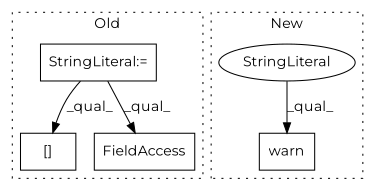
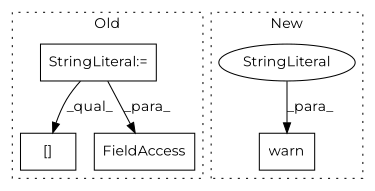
(148, 107) -> (148, 107)
(311, 107) -> (311, 107)
